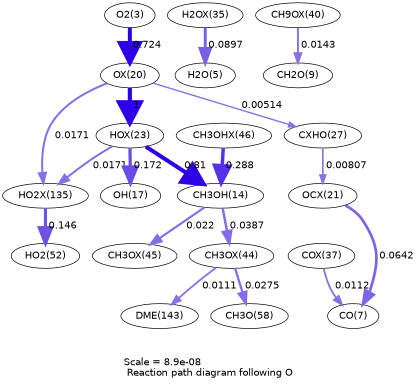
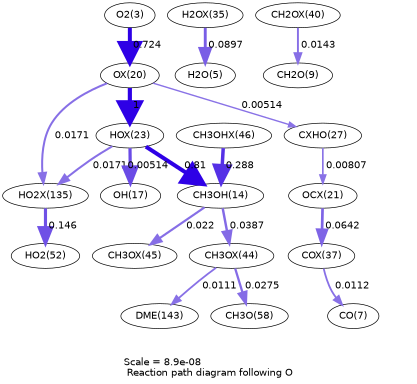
(298, 15) -> (298, 15)
(146, 166) -> (146, 166)
(374, 244) -> (322, 219)
